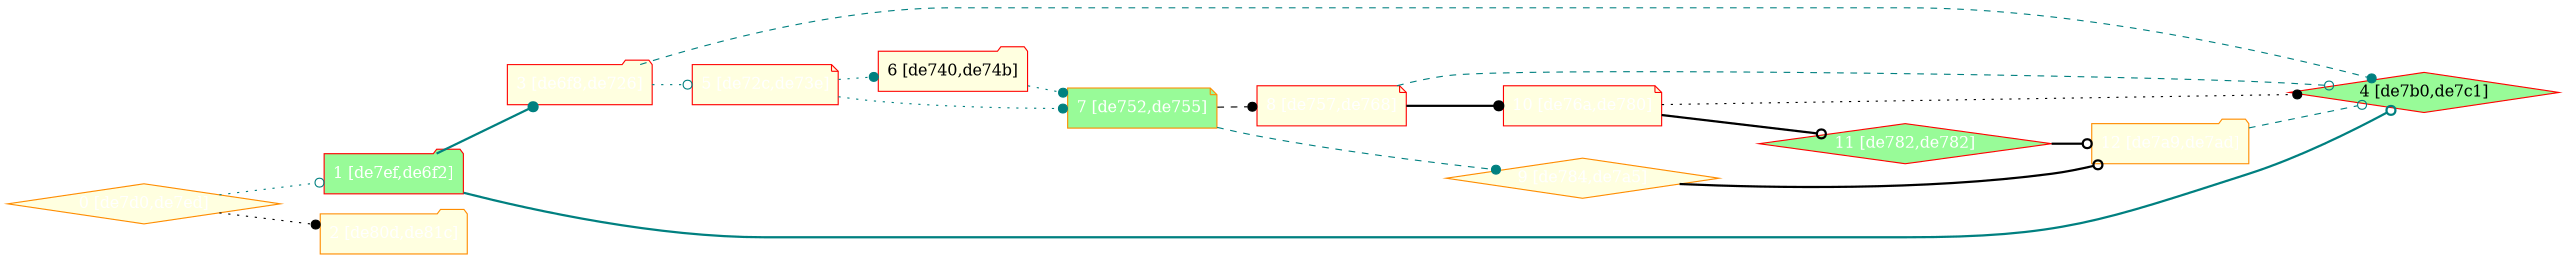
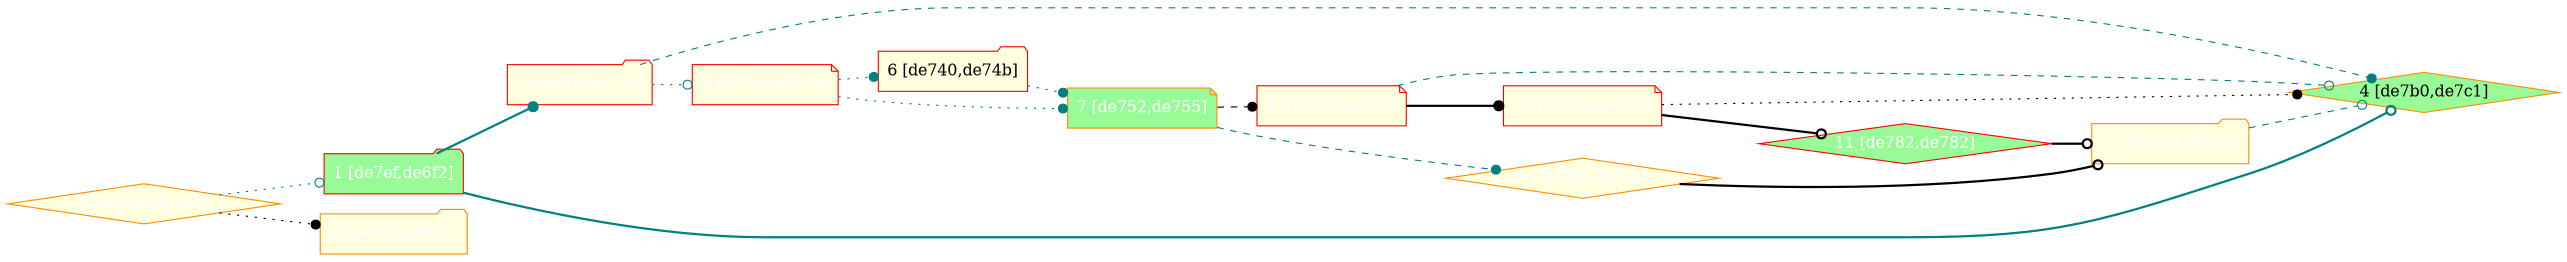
(2424, 92) -> (2424, 92)
